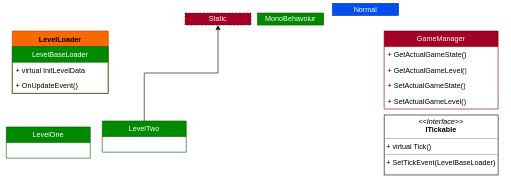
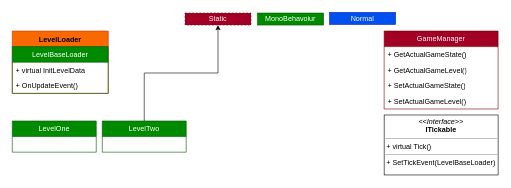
(366, 9) -> (363, 18)
(48, 143) -> (54, 137)
